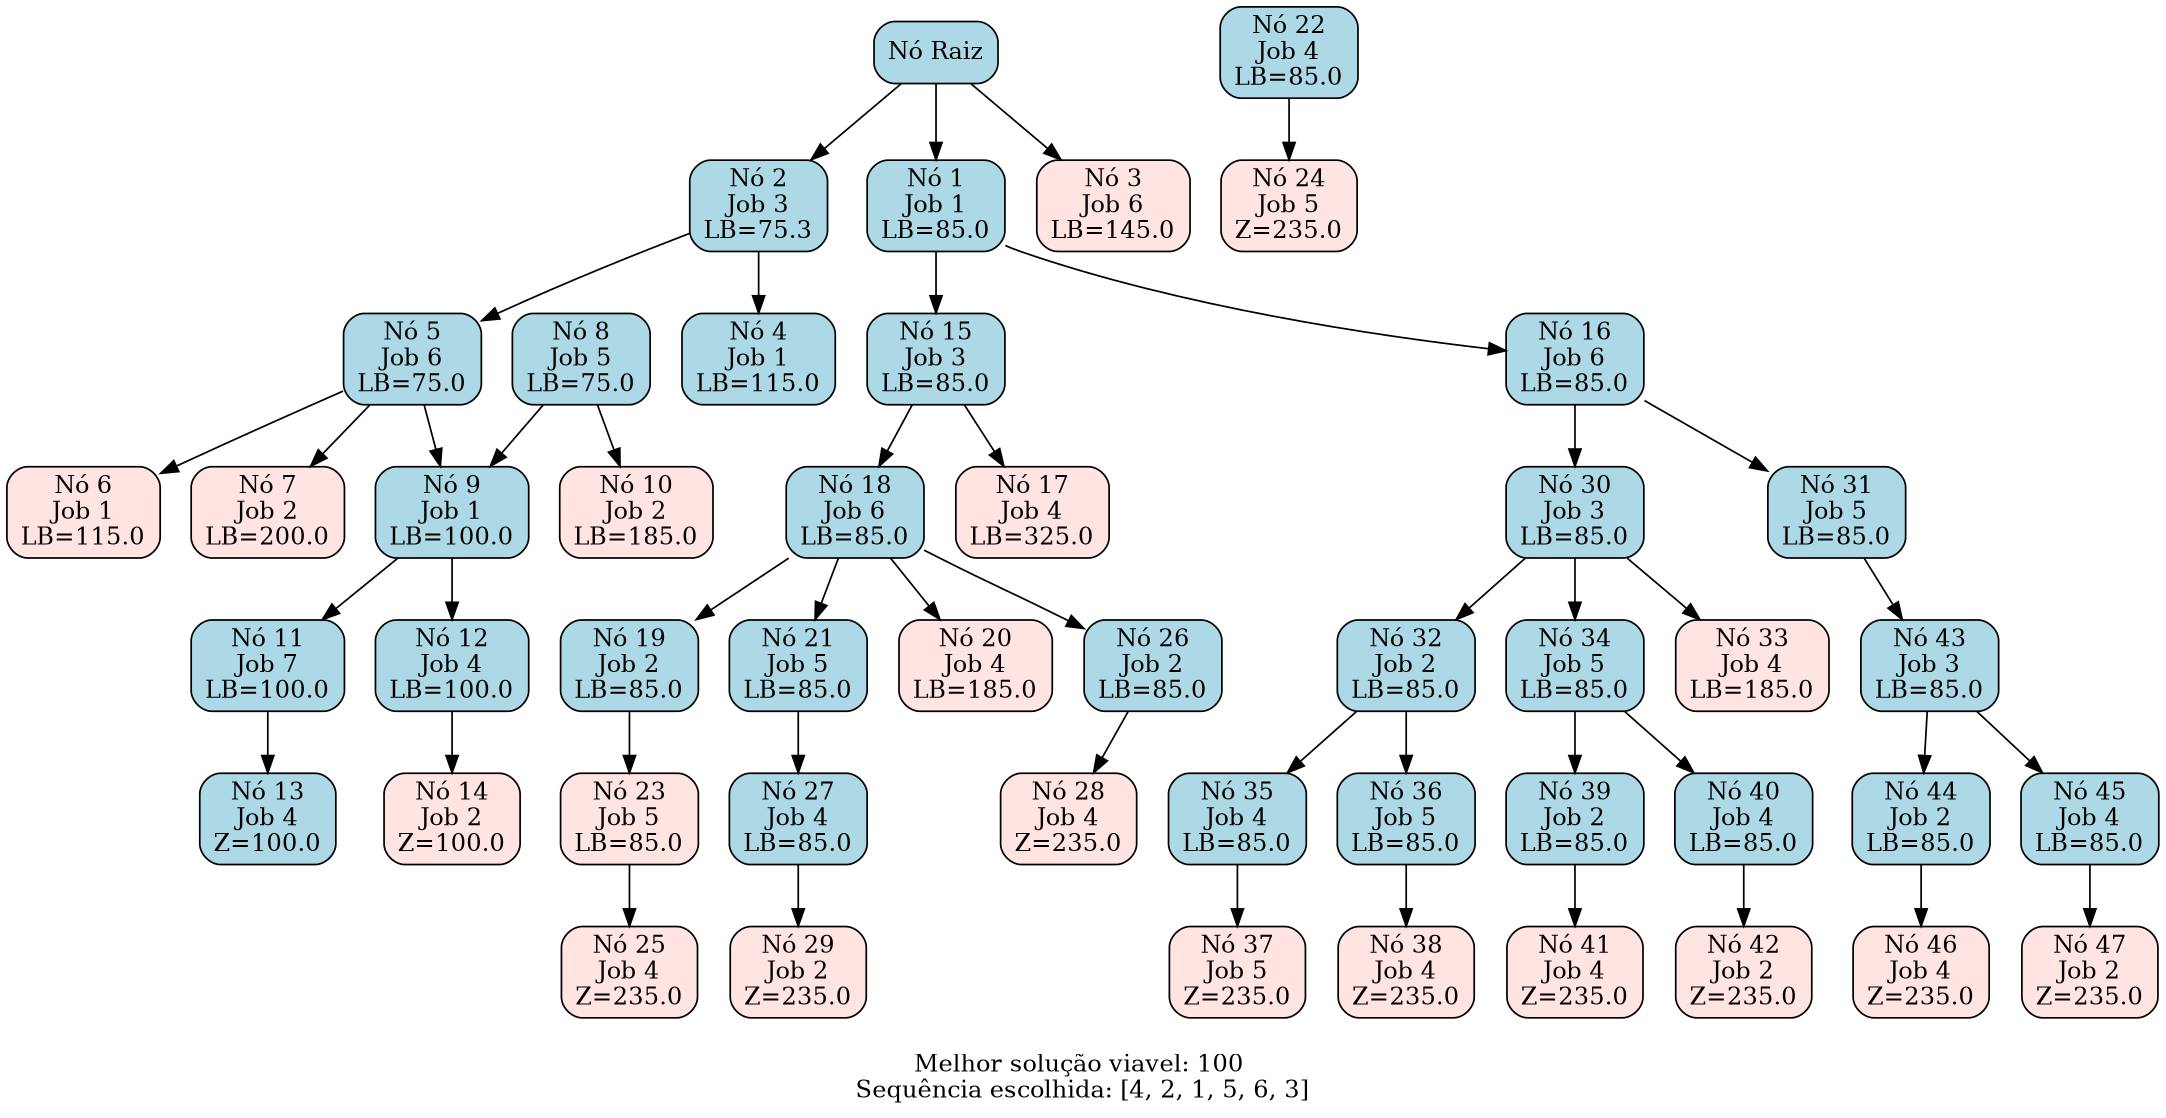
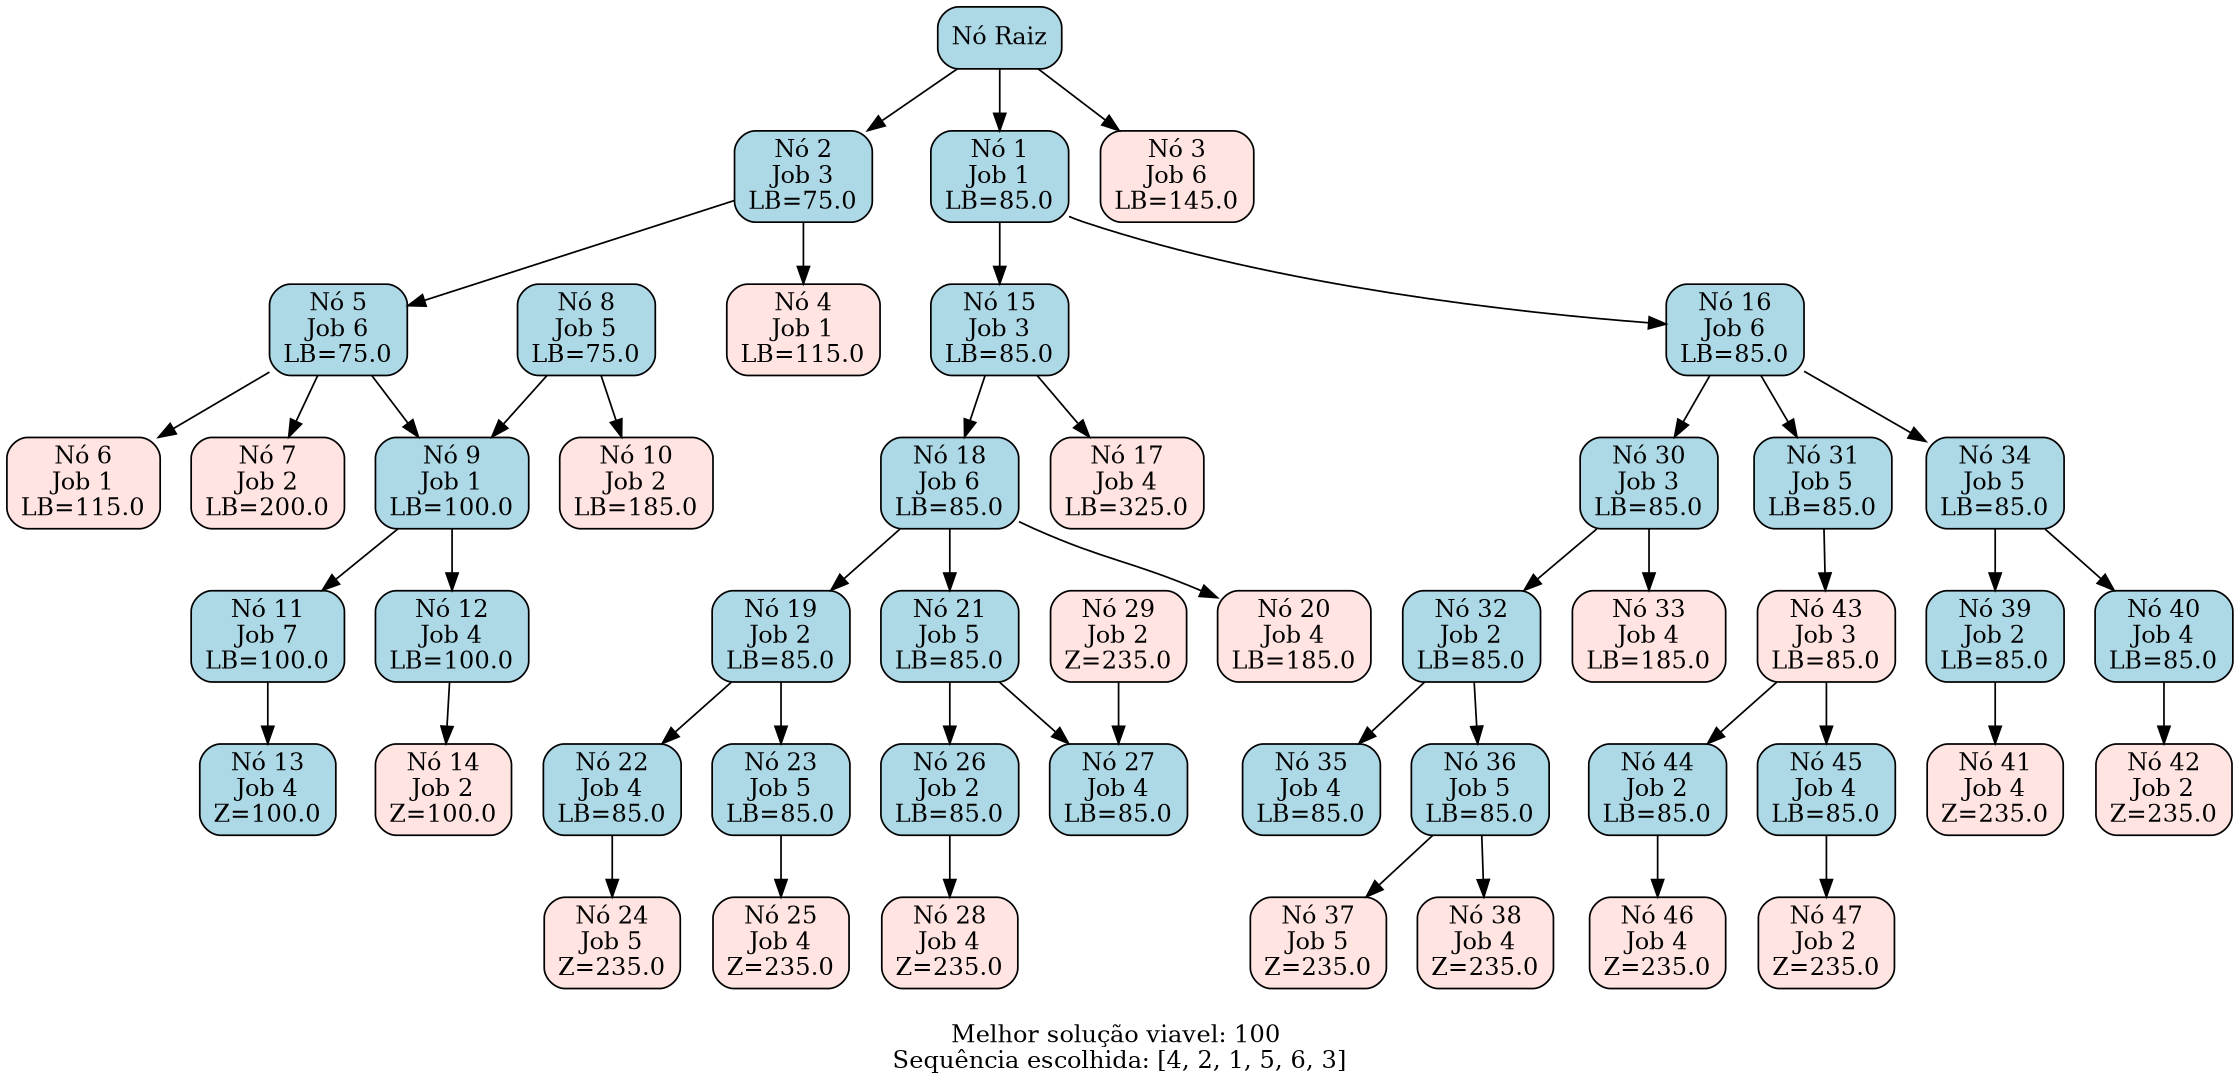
(759, 206) -> (803, 177)
(759, 359) -> (803, 330)
(1575, 580) -> (1858, 402)
(996, 586) -> (950, 704)
(1930, 666) -> (1826, 636)
none -> (703, 707)
(629, 819) -> (781, 790)
(798, 887) -> (1119, 704)
(1237, 887) -> (1406, 860)
